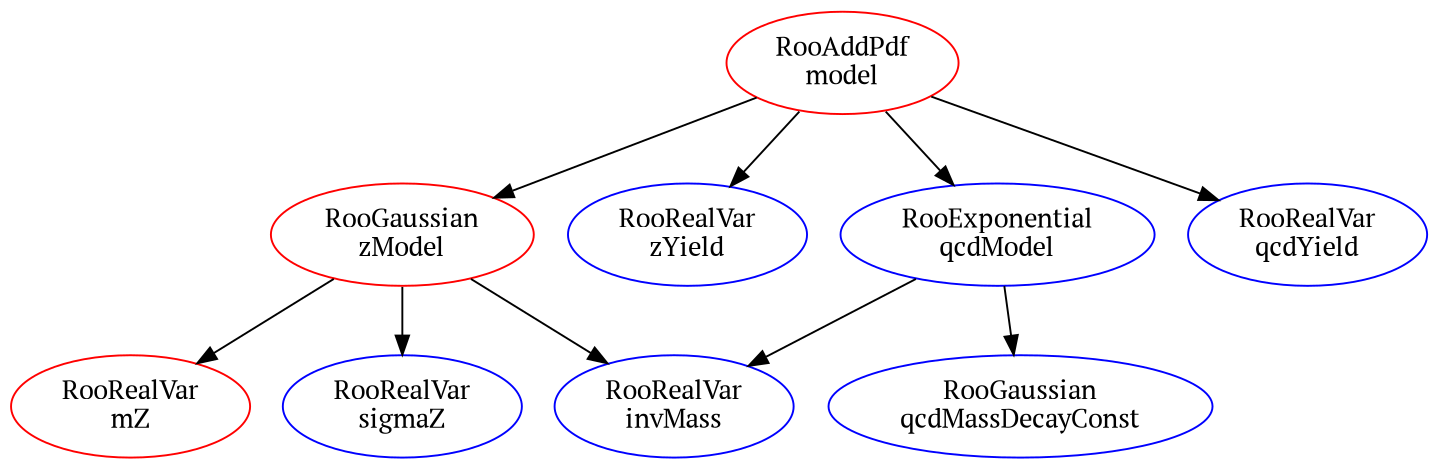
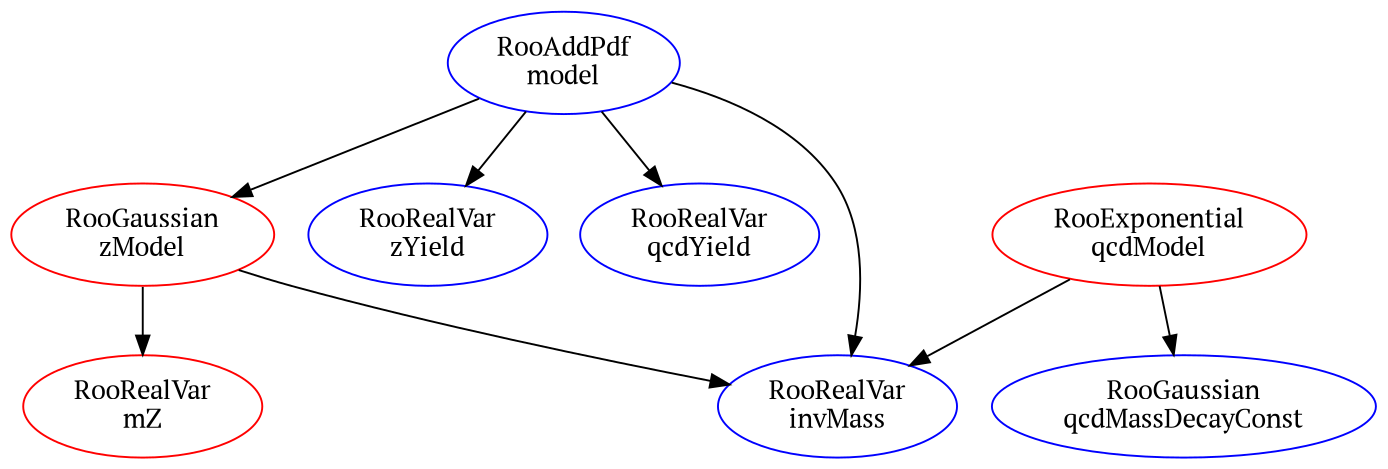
(843, 63) -> (564, 63)
(913, 141) -> (824, 168)
(998, 235) -> (1149, 235)
(402, 406) -> none
